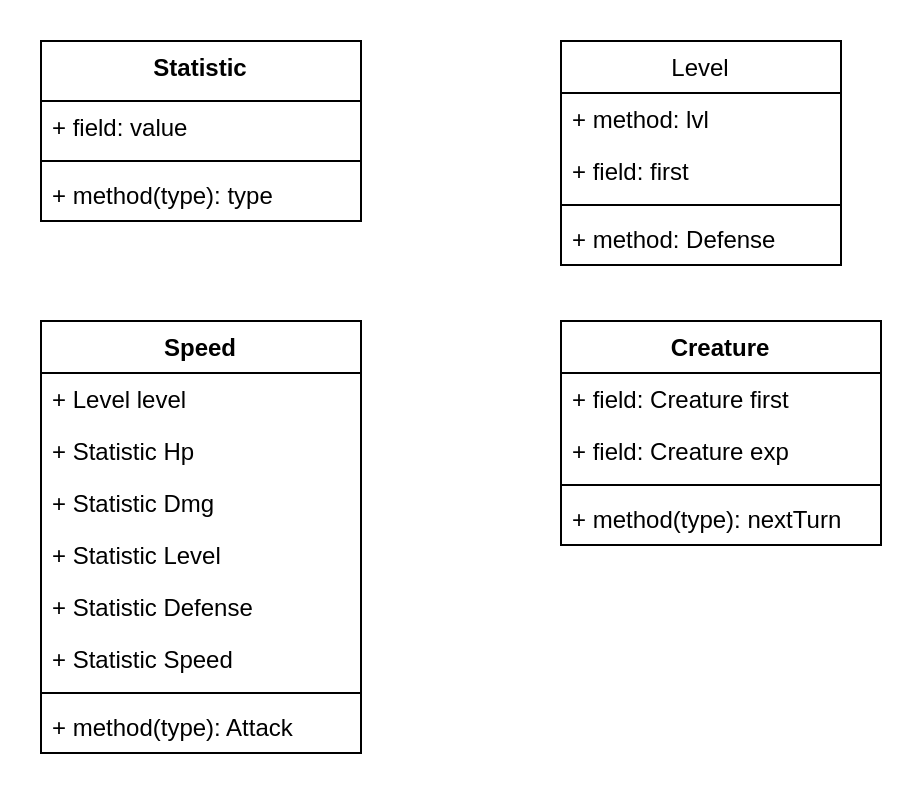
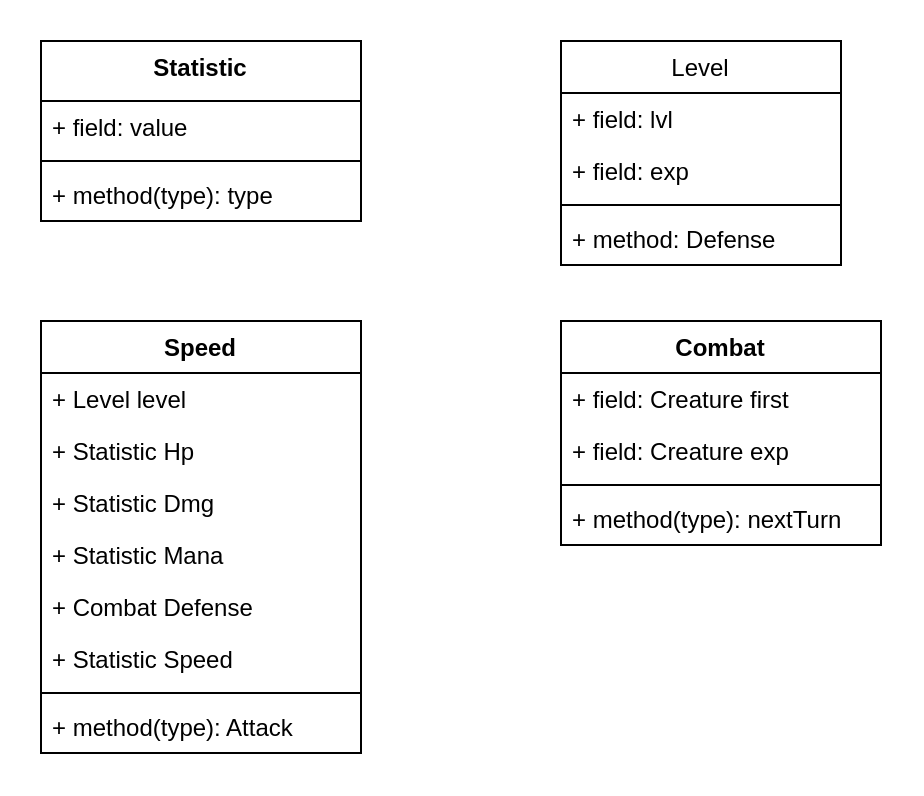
(644, 120) -> (631, 120)
(647, 172) -> (637, 172)
(720, 348) -> (720, 348)
(151, 556) -> (147, 556)
(167, 608) -> (153, 608)
